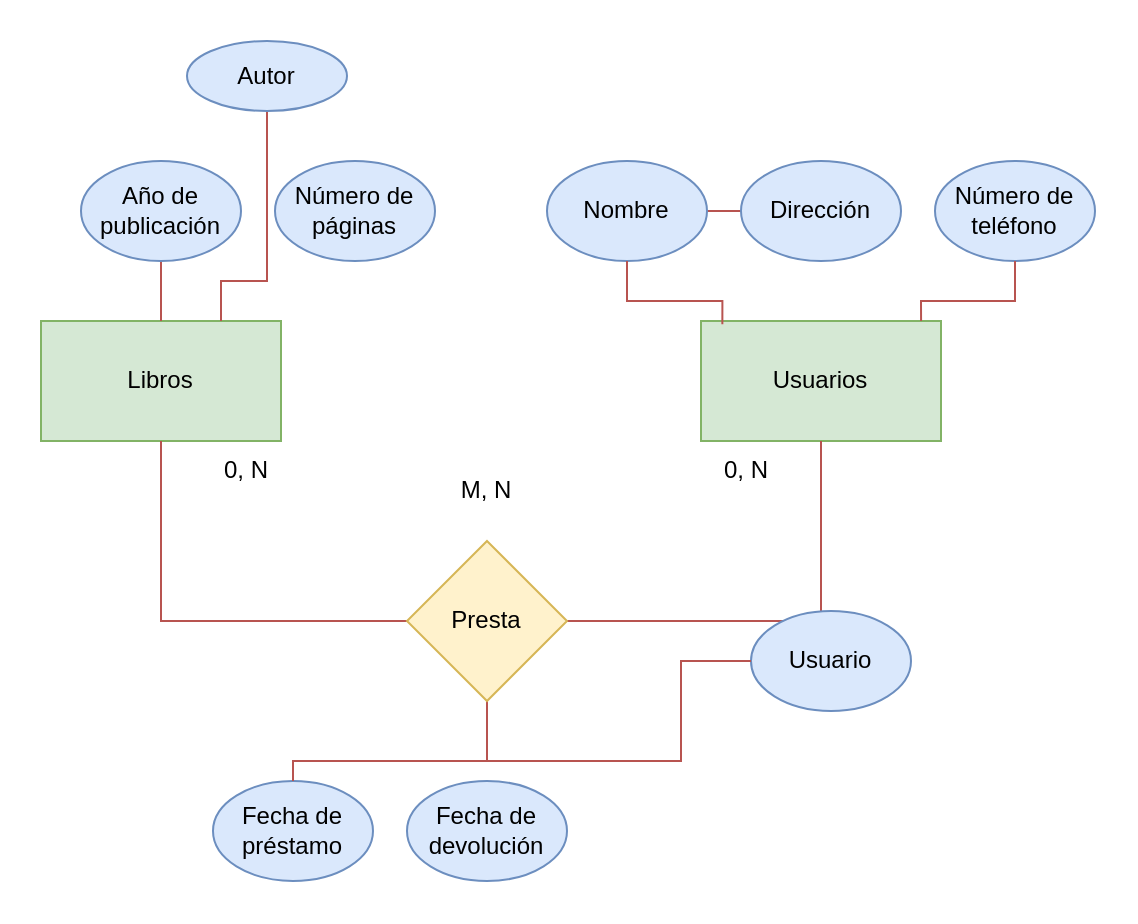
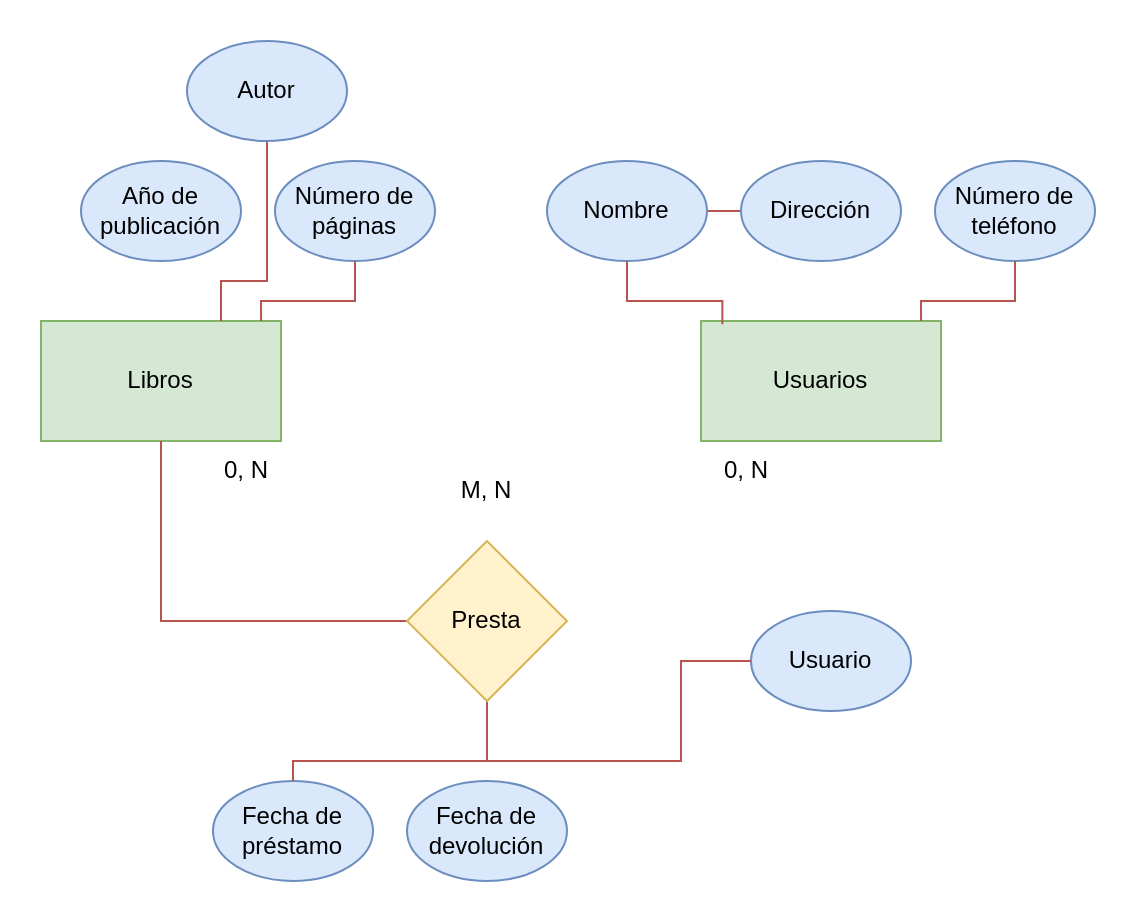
(267, 76) -> (267, 91)
(161, 291) -> none
none -> (318, 301)
(675, 621) -> none
